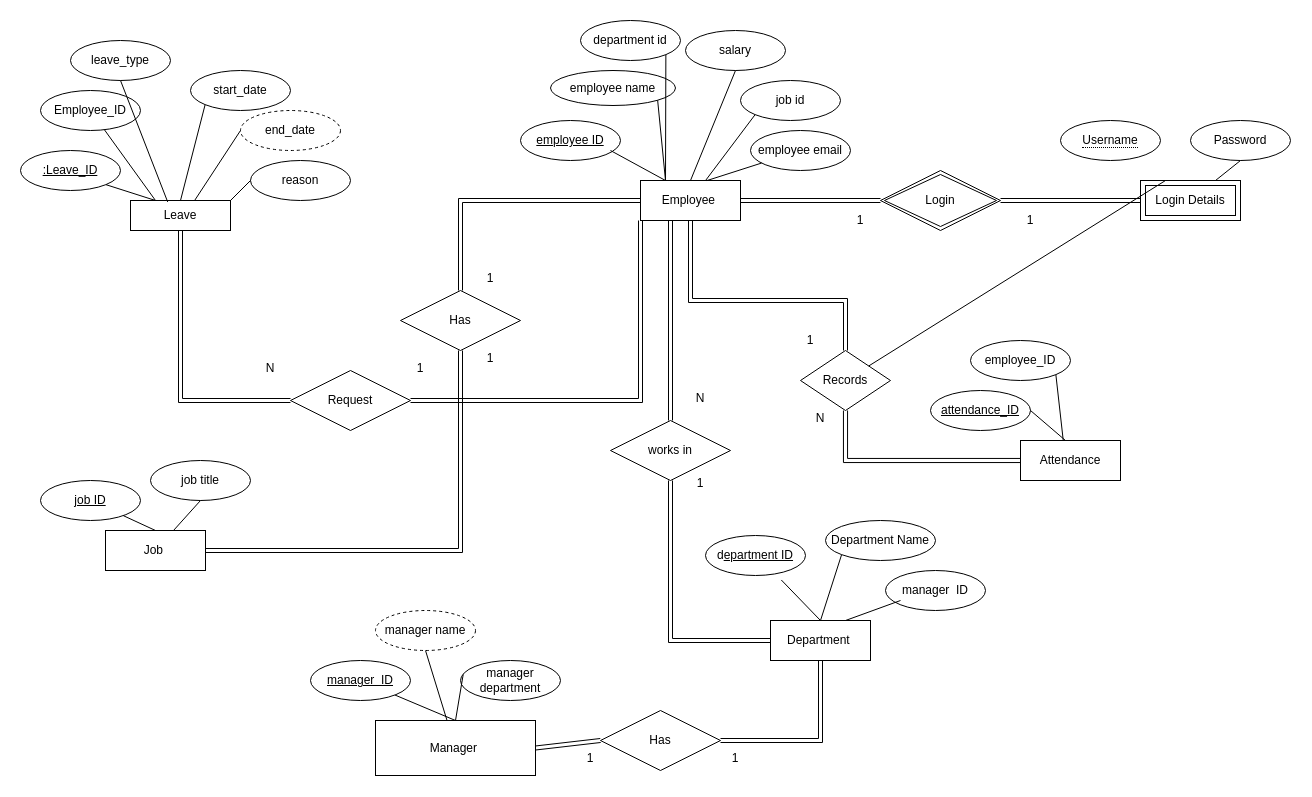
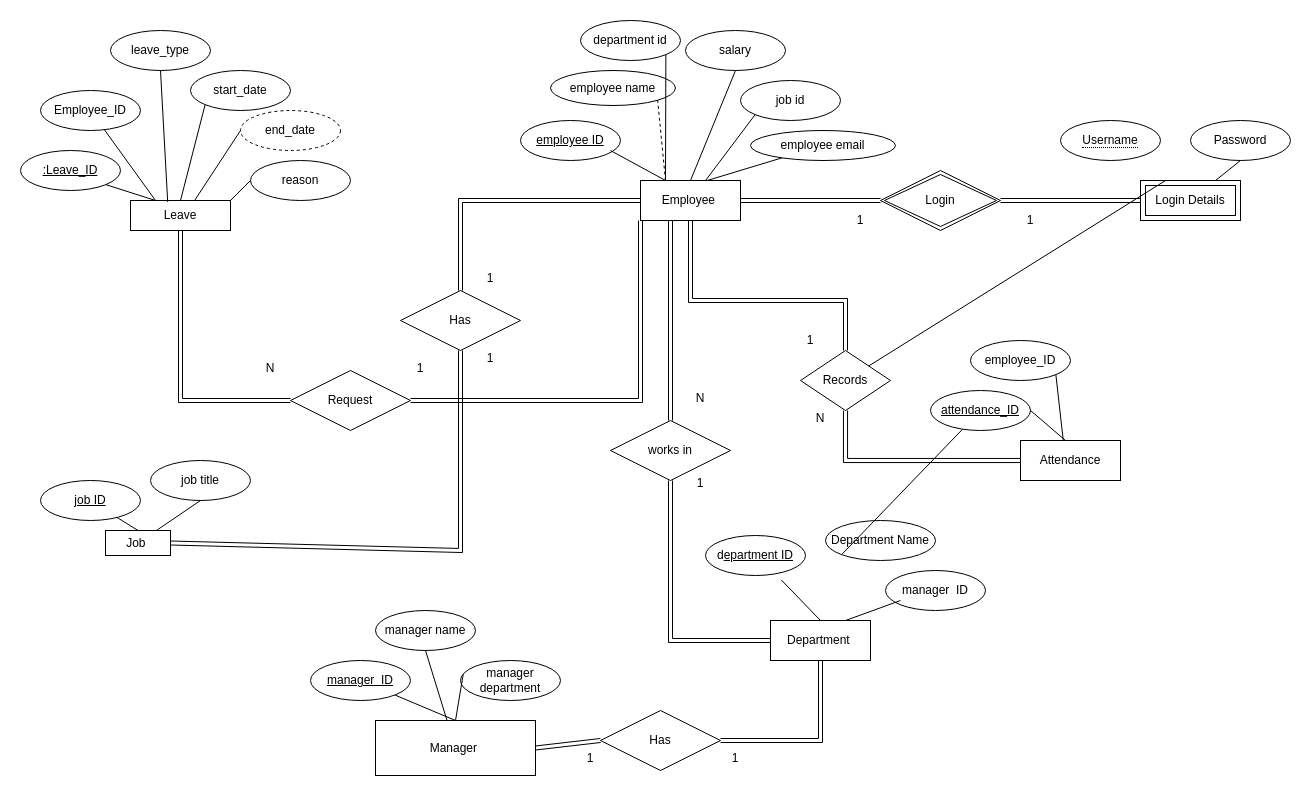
(121, 61) -> (161, 51)
(661, 130) -> (661, 130)
(801, 151) -> (823, 146)
(156, 551) -> (138, 543)
(831, 587) -> (902, 492)
(426, 631) -> (426, 631)
